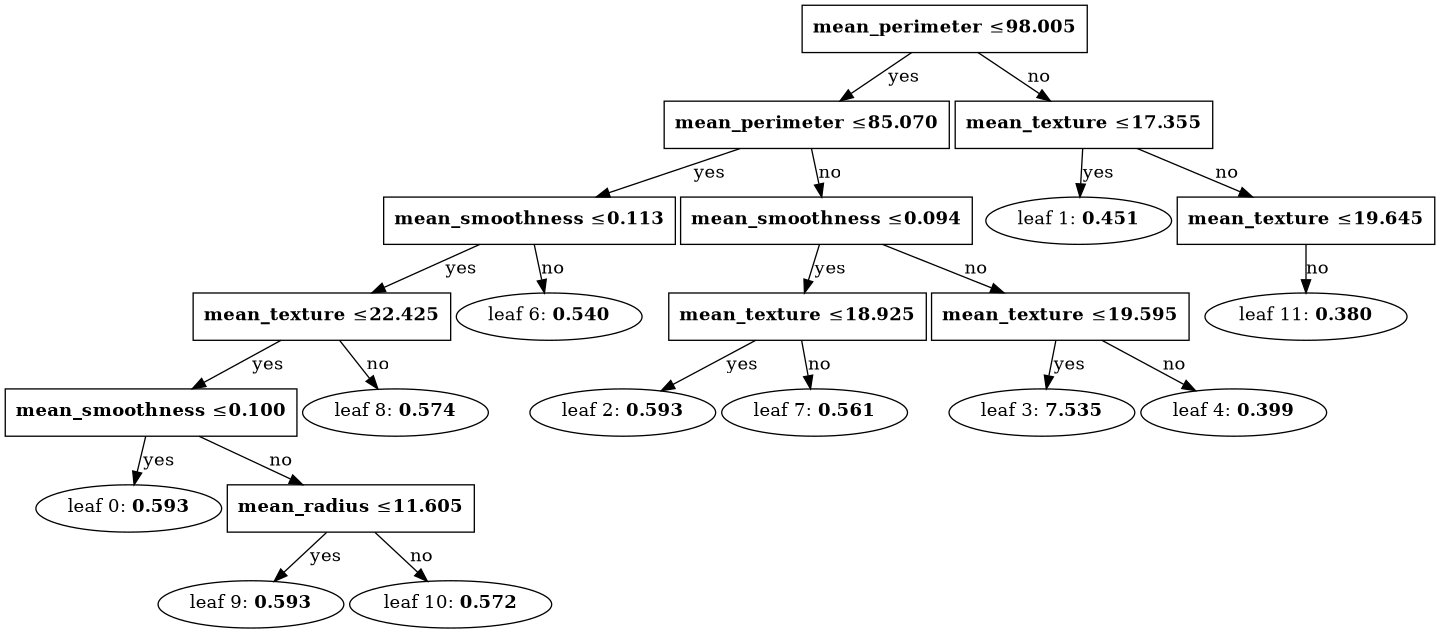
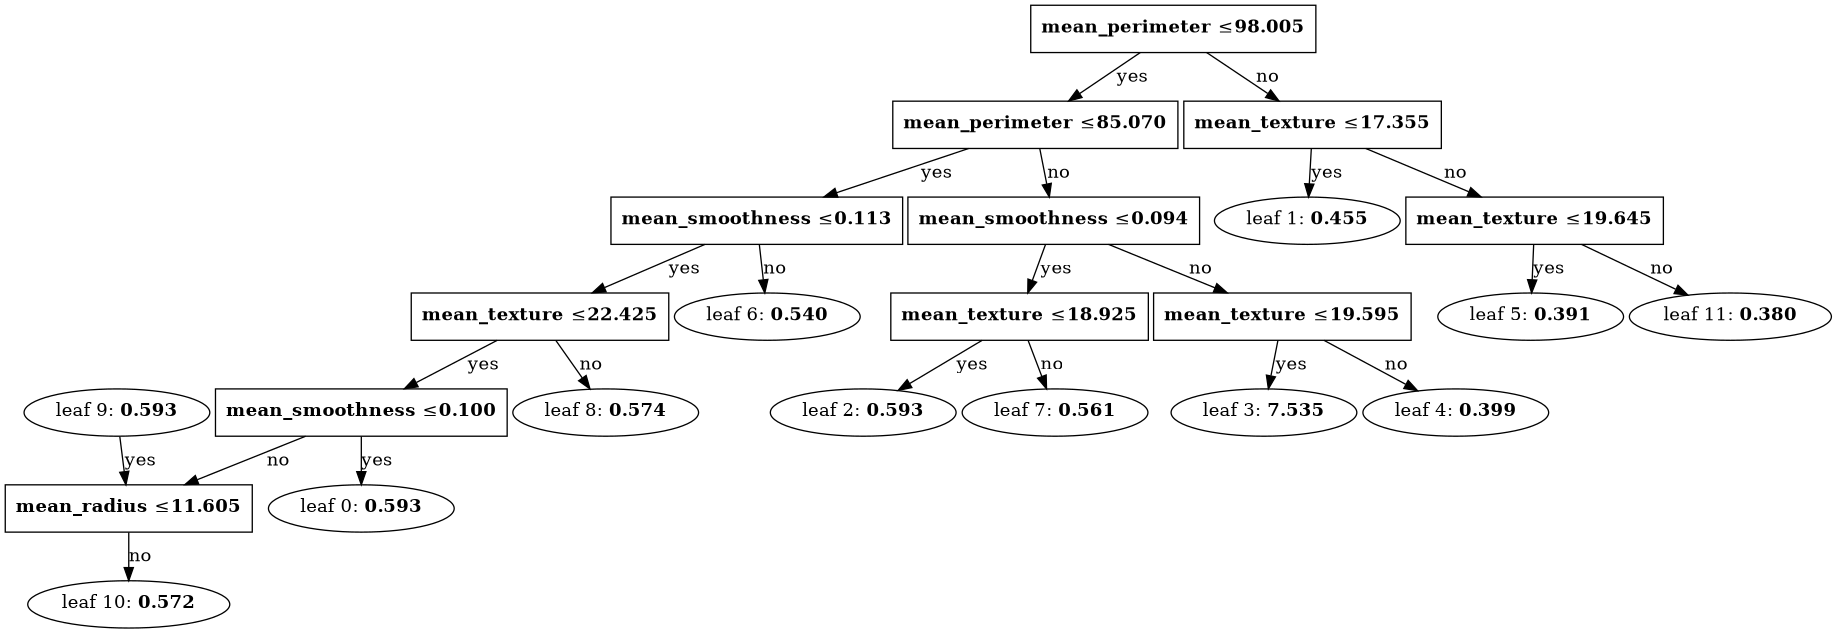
(1111, 219) -> (1340, 219)
none -> (1531, 317)
(305, 552) -> (122, 454)
